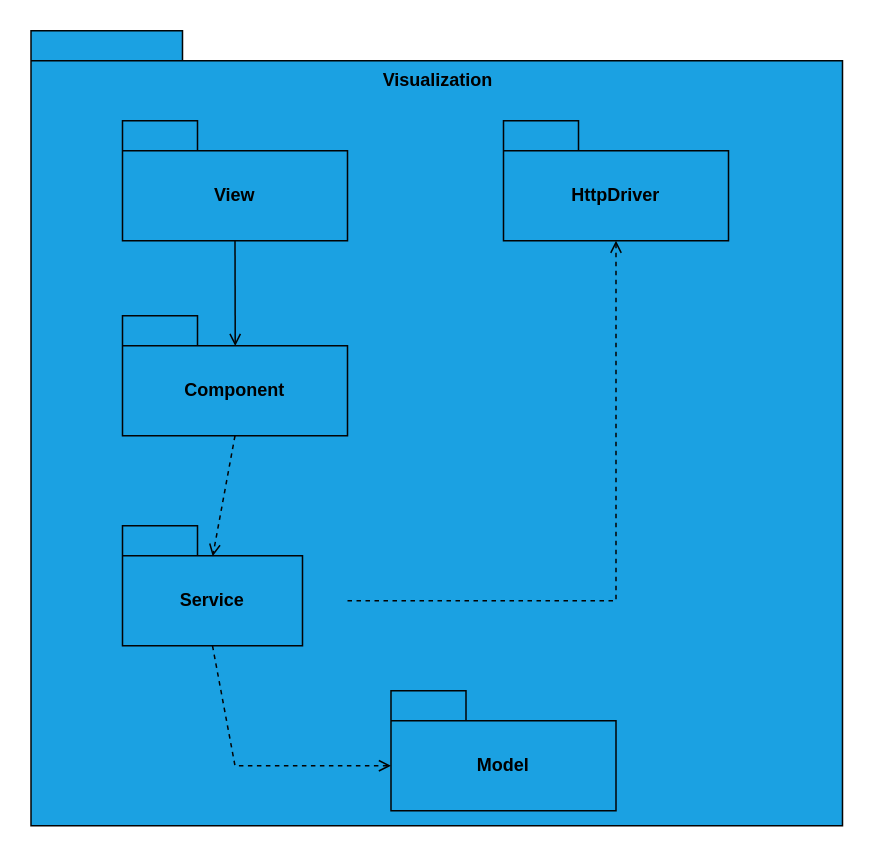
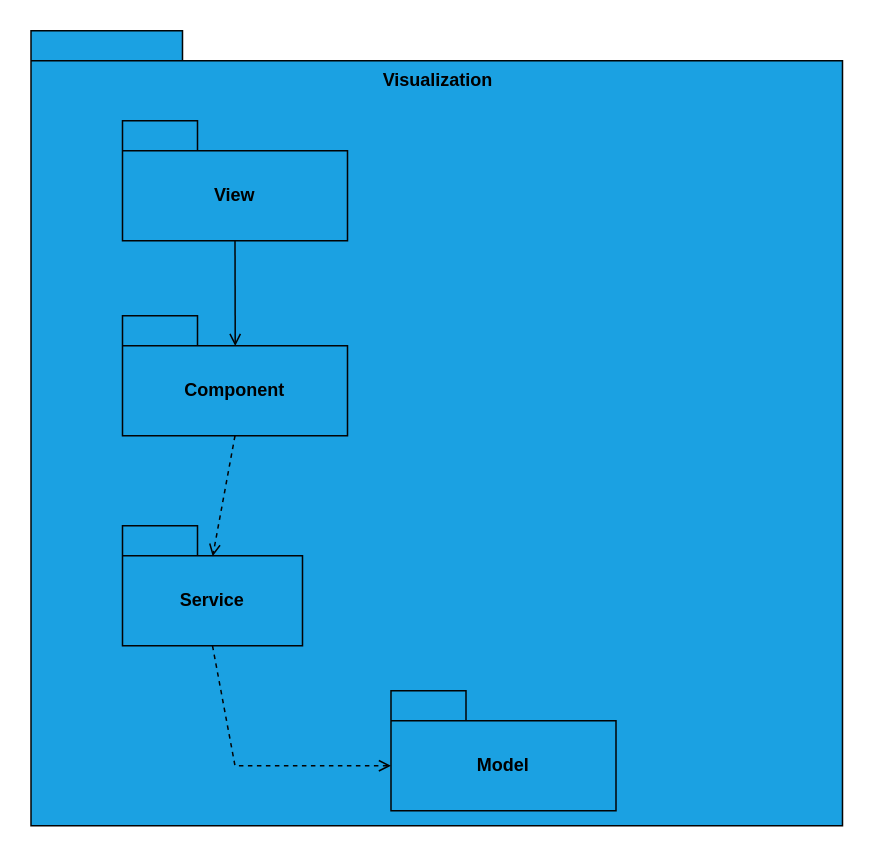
(616, 181) -> none
(616, 557) -> none
